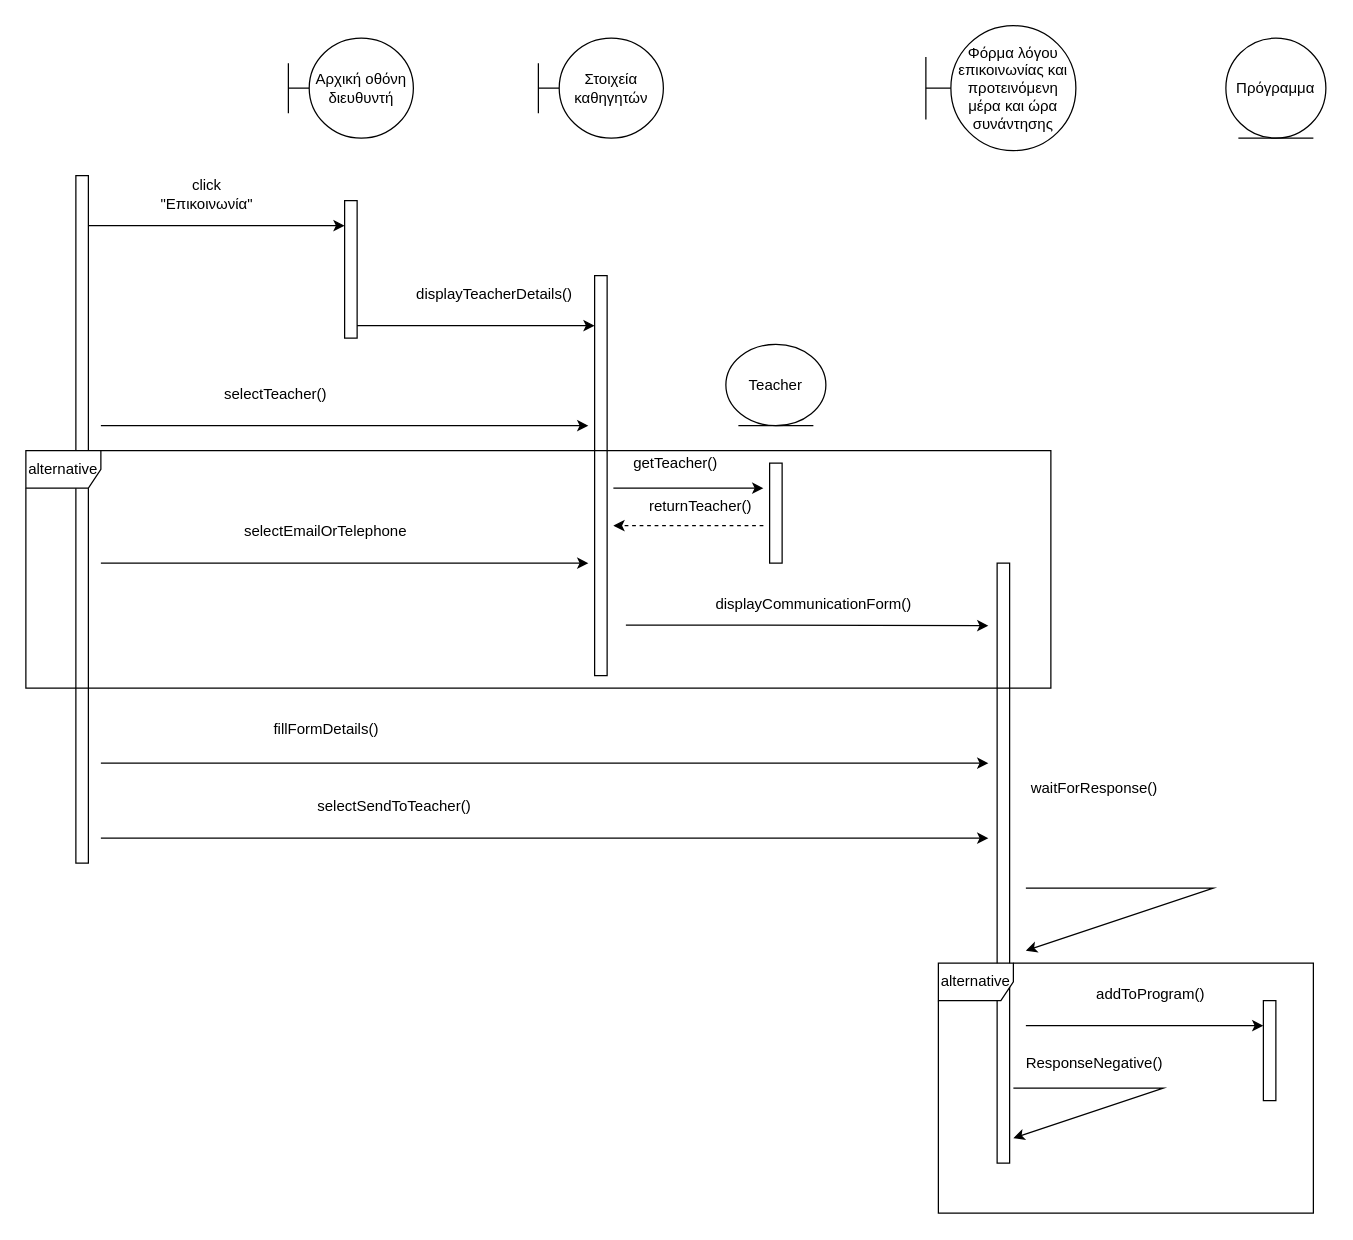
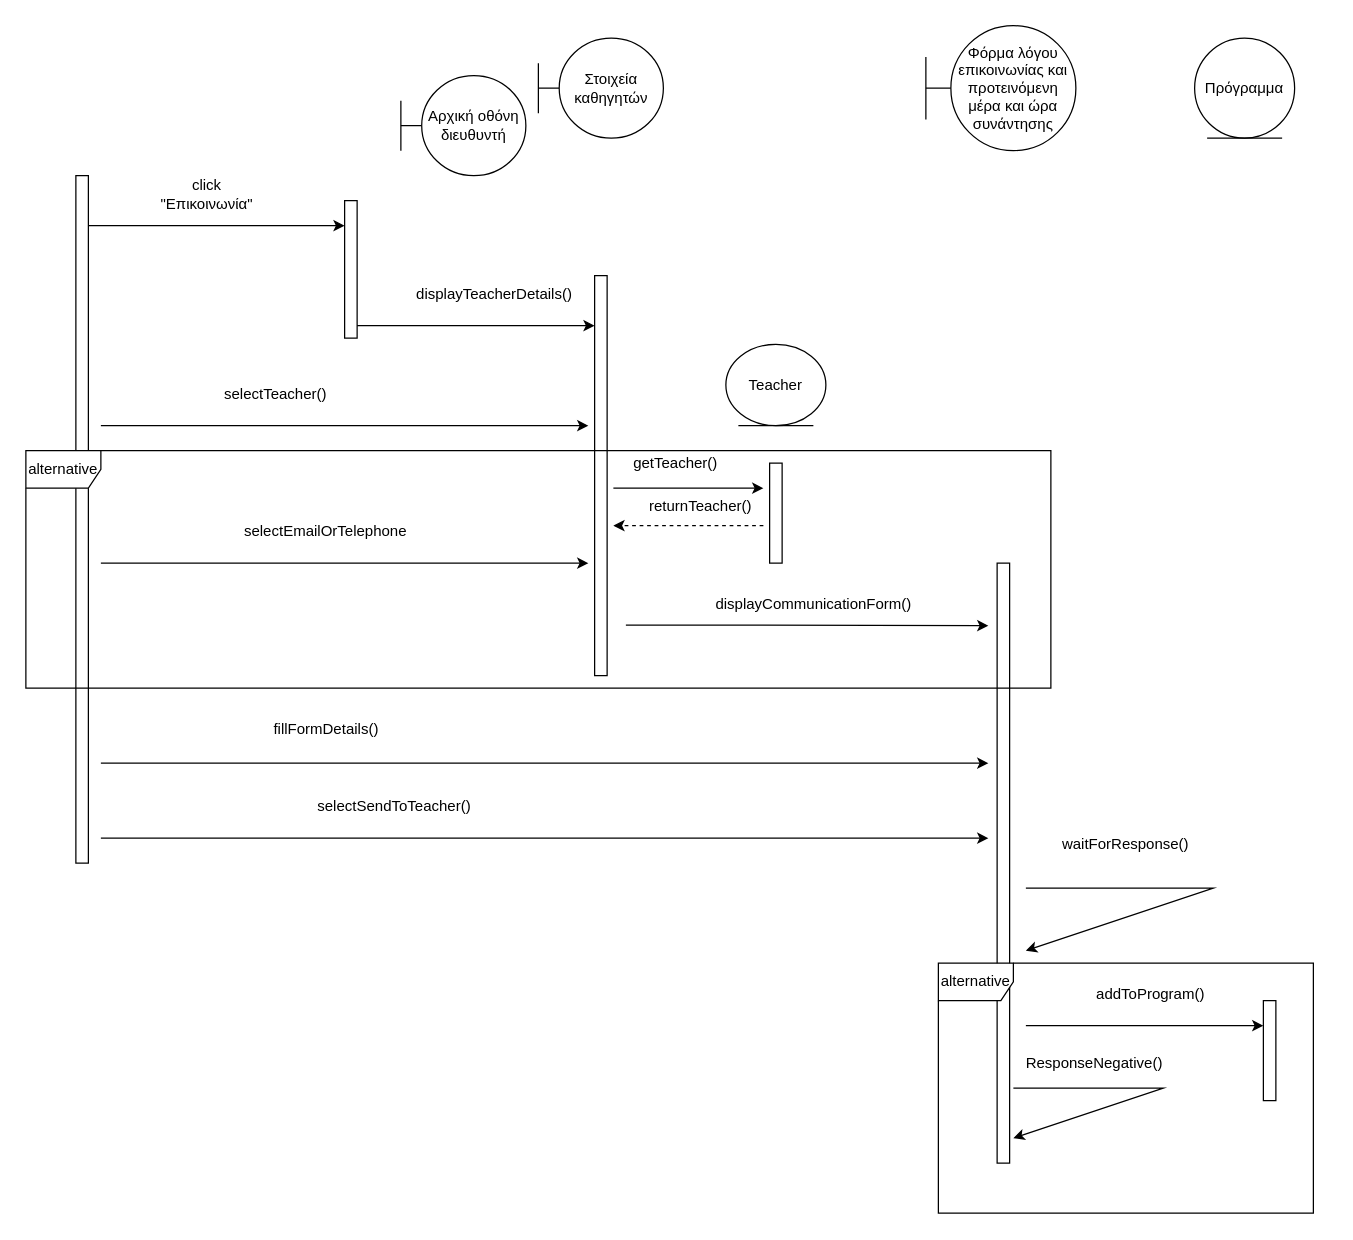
(351, 88) -> (463, 126)
(1276, 88) -> (1244, 88)
(1094, 788) -> (1126, 844)
